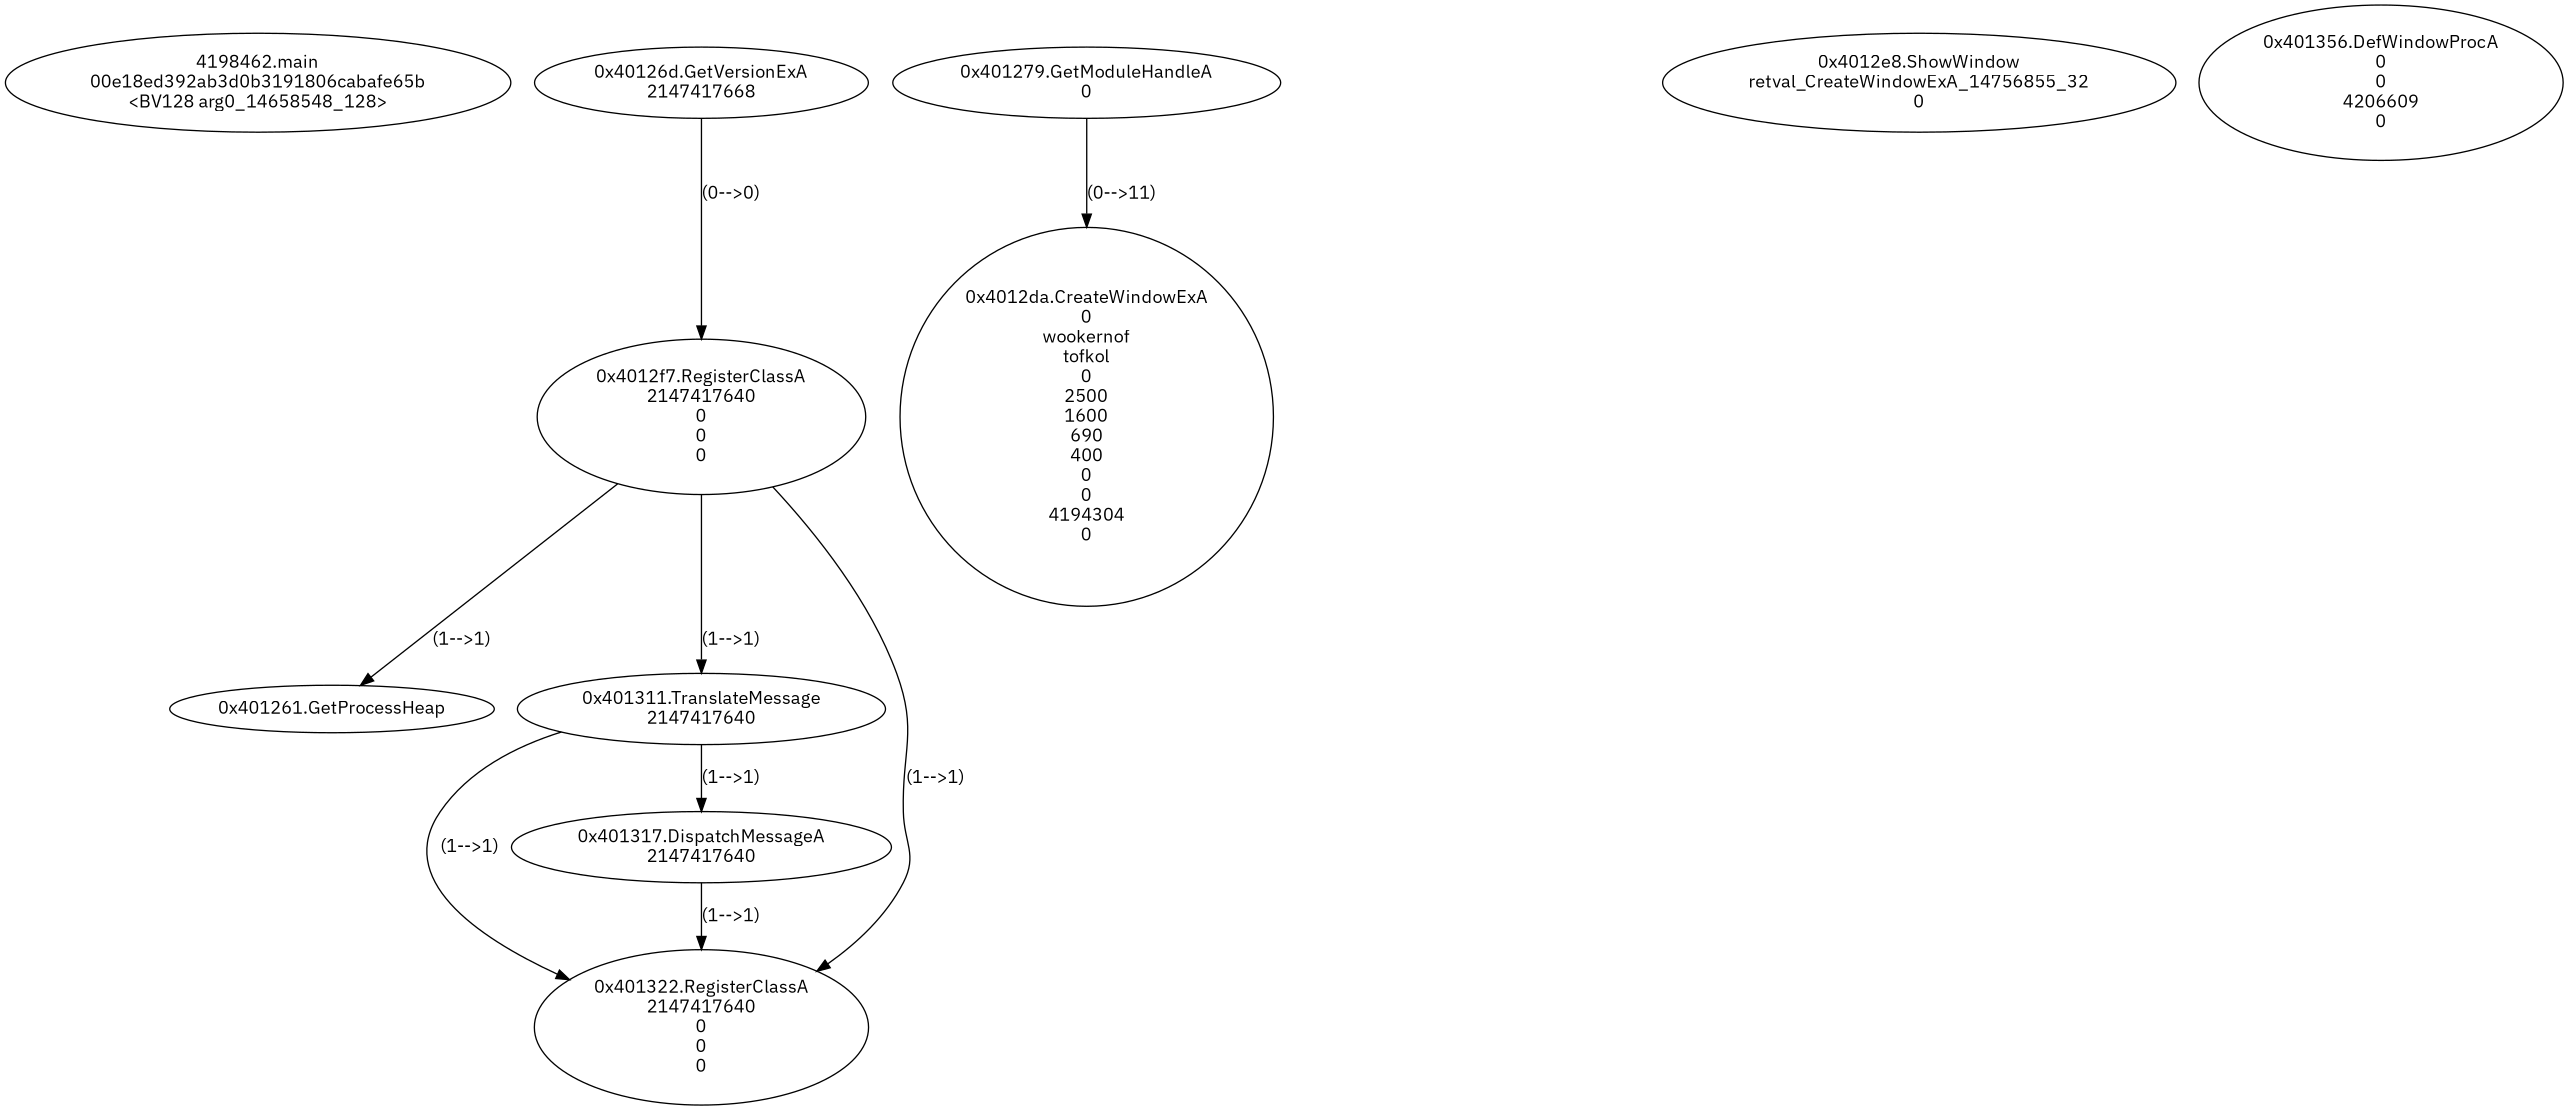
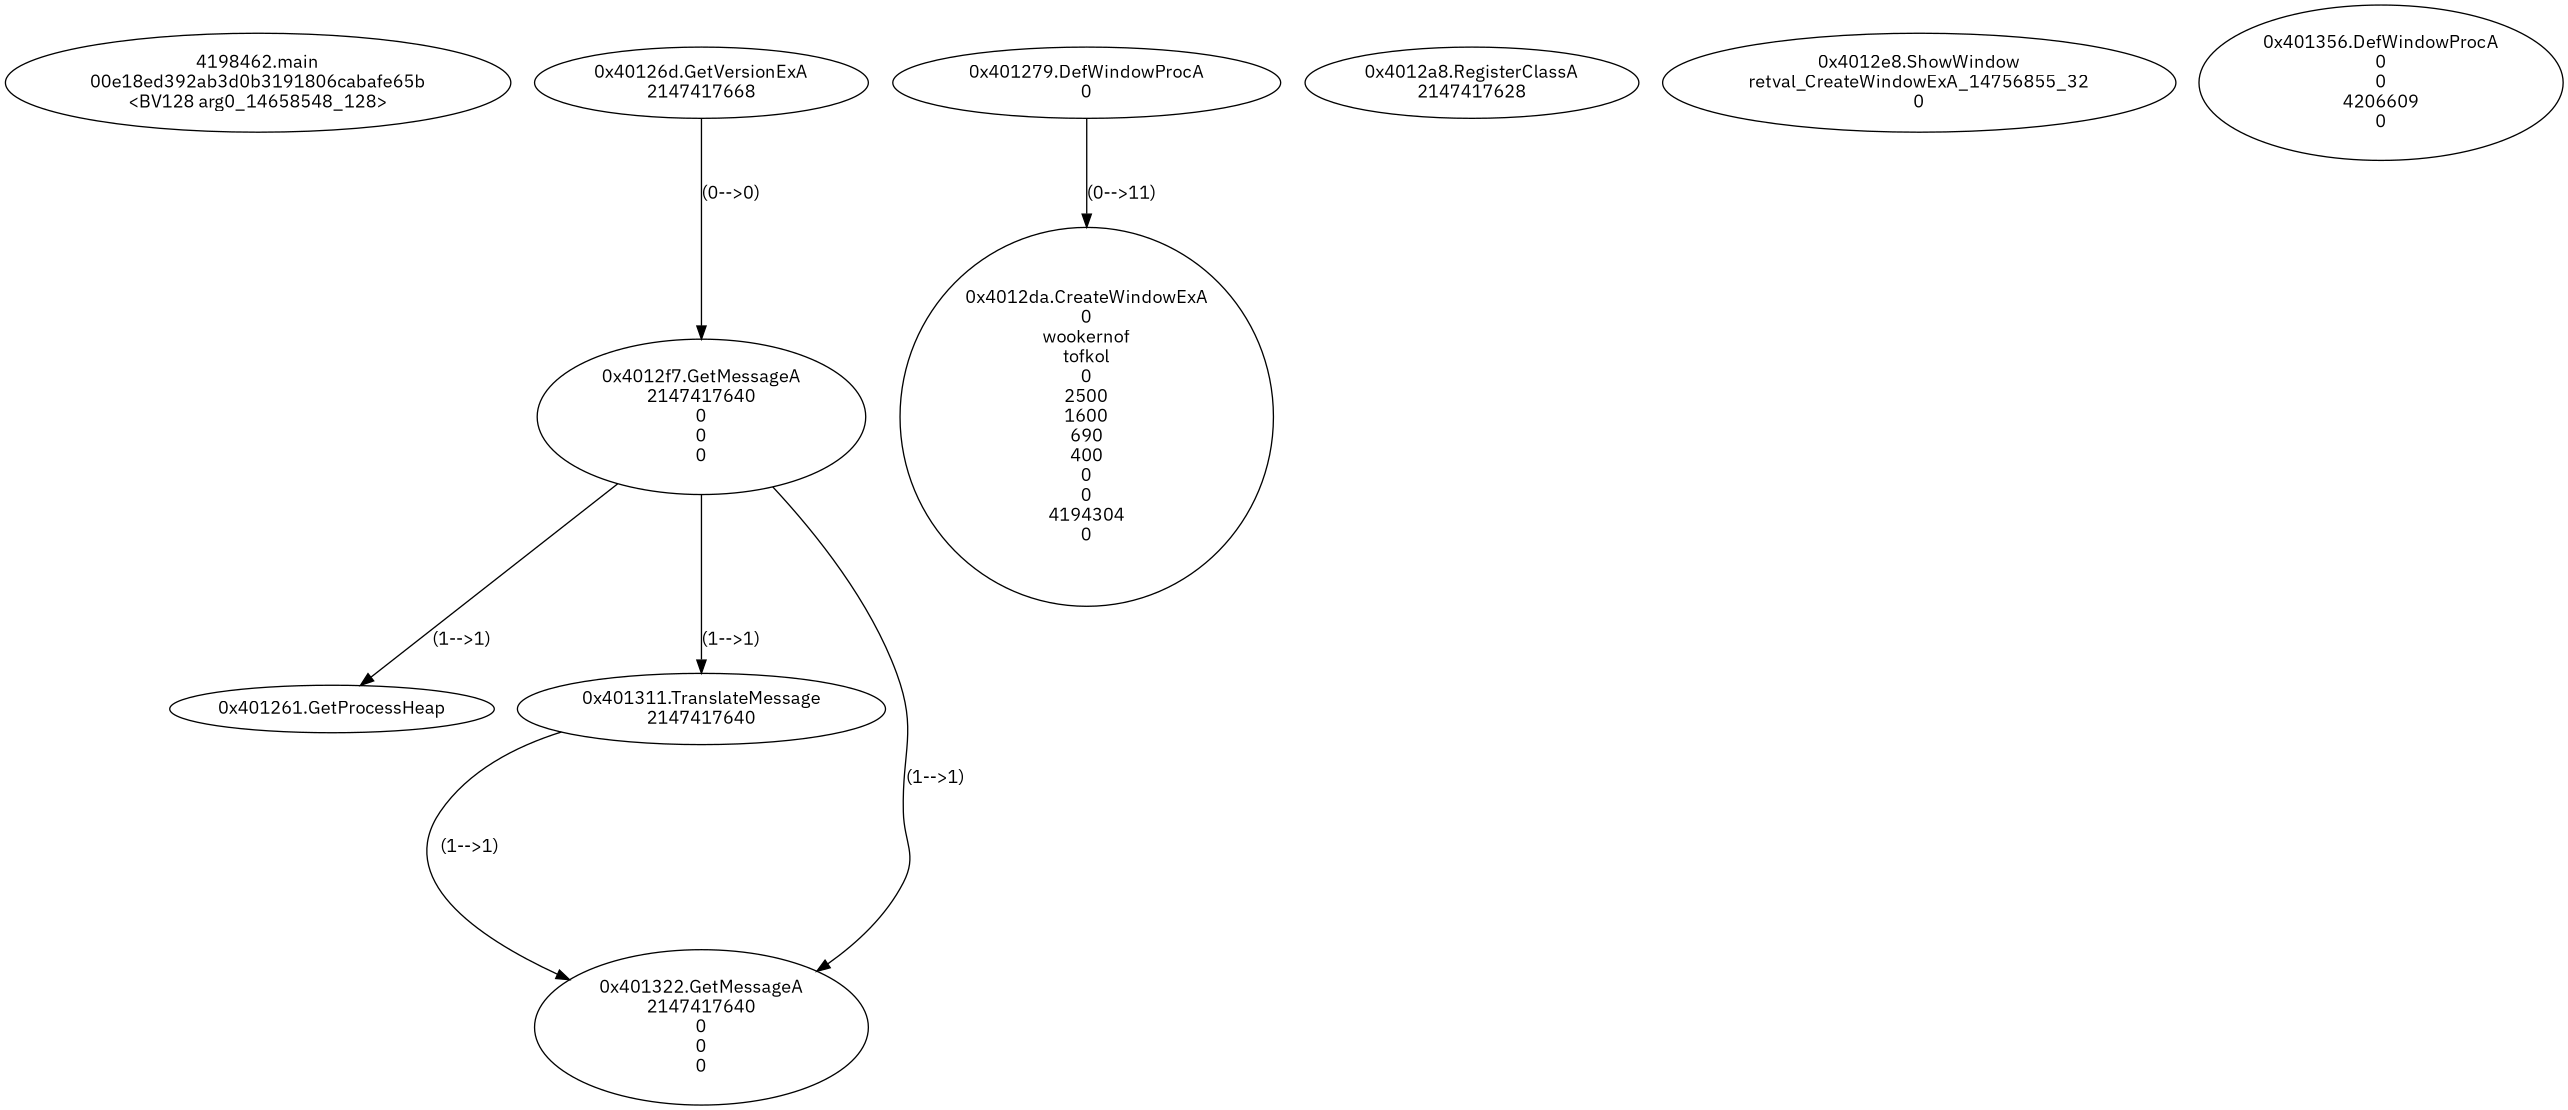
(1087, 83) -> (1087, 83)
none -> (1472, 83)
(701, 417) -> (701, 417)
(701, 847) -> none
(701, 1027) -> (701, 1027)
